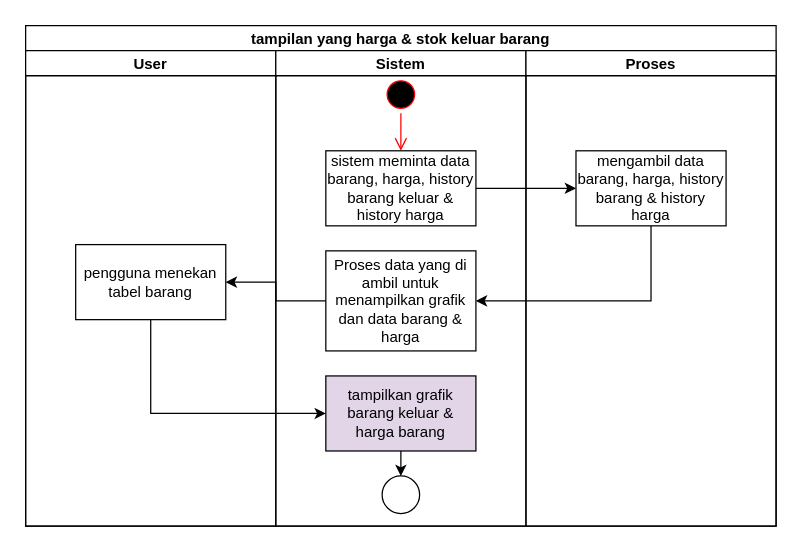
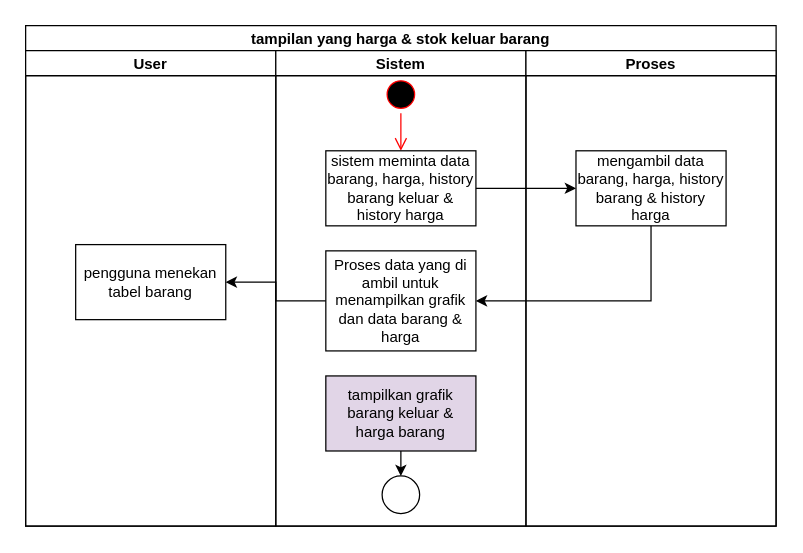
(188, 413) -> none
